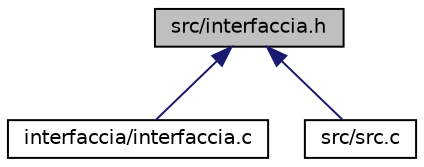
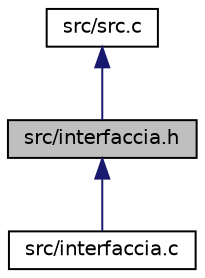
(312, 90) -> (102, 94)
(138, 139) -> (102, 250)
